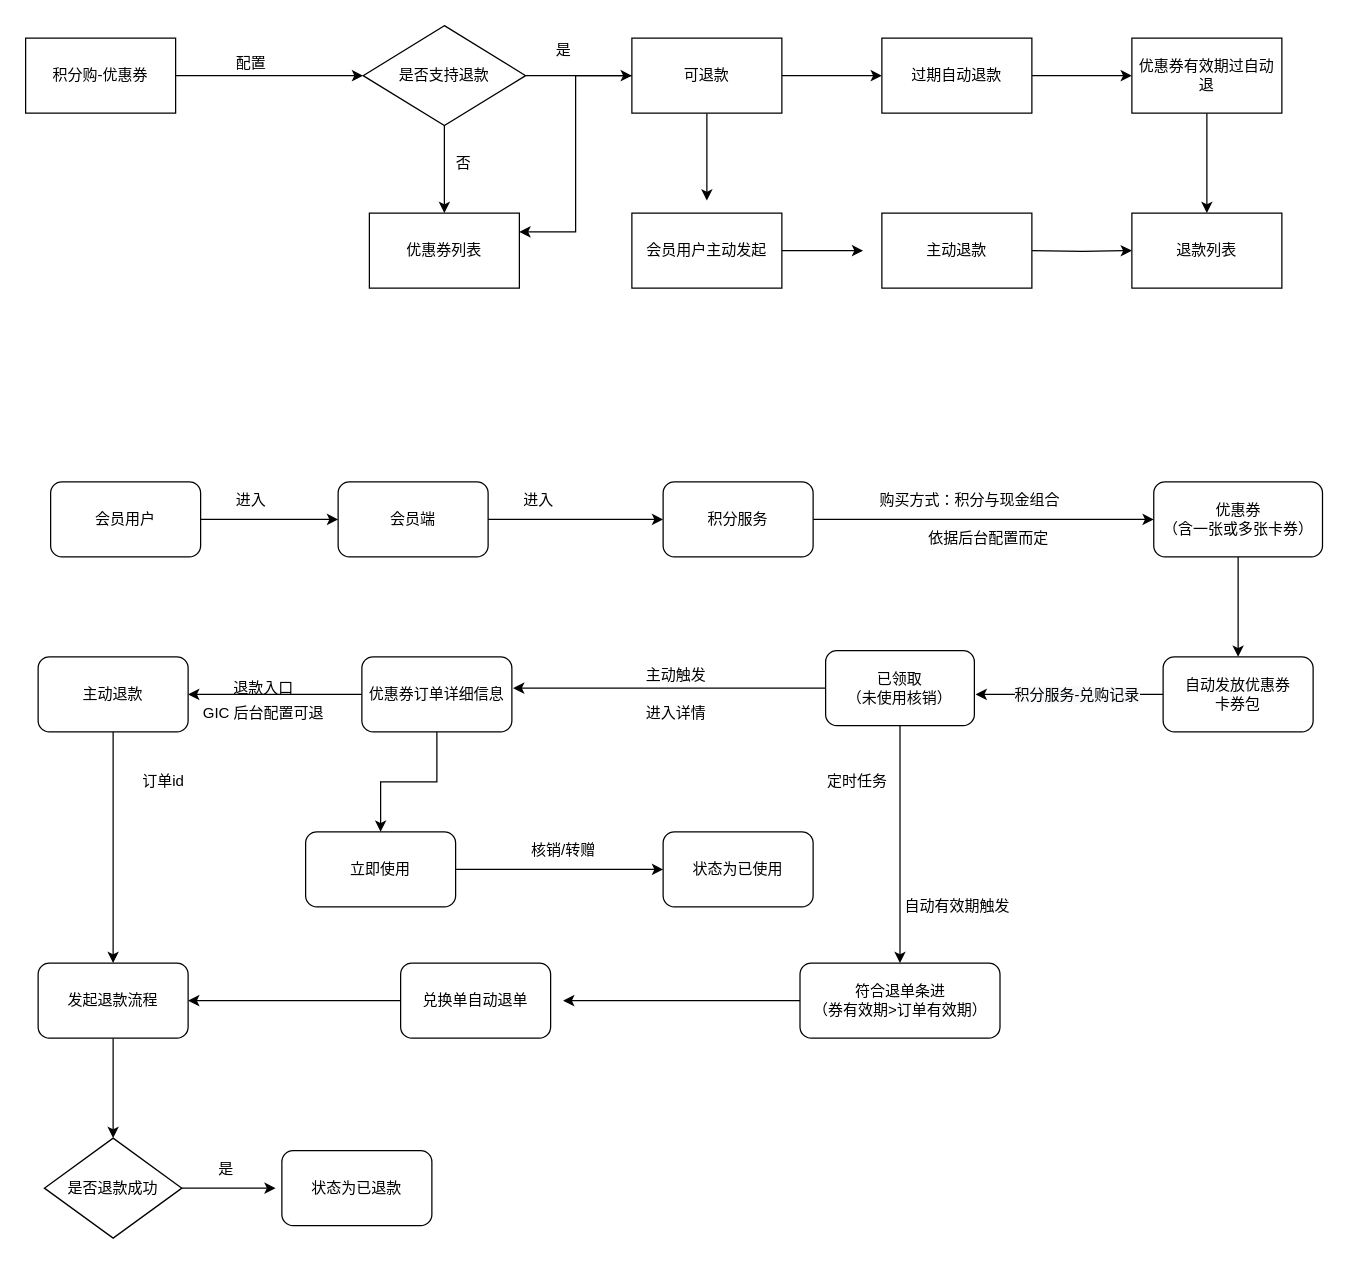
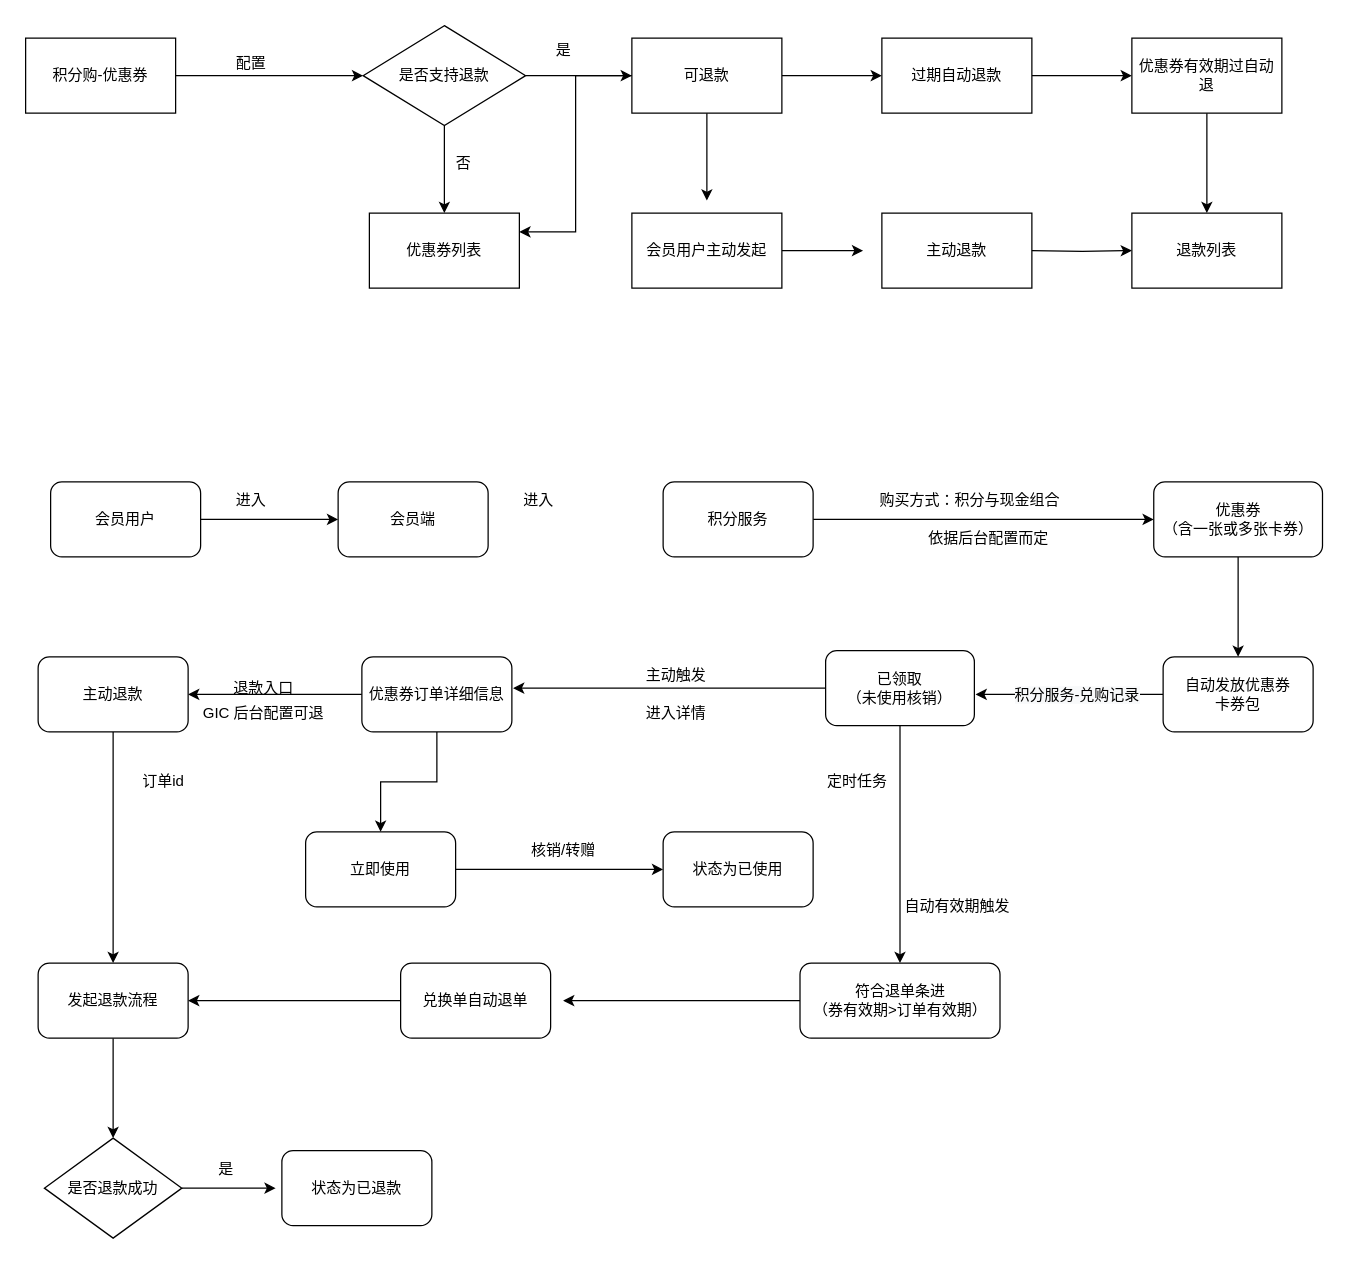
(571, 519) -> none
